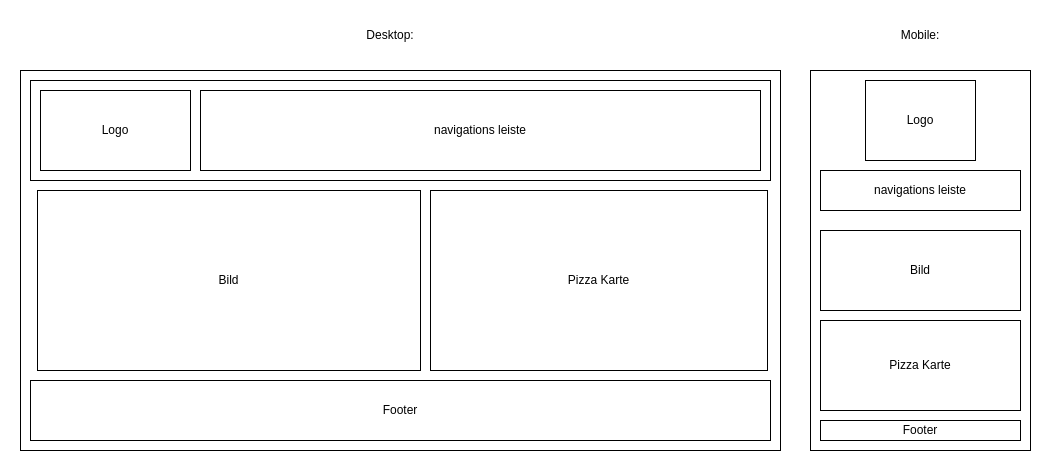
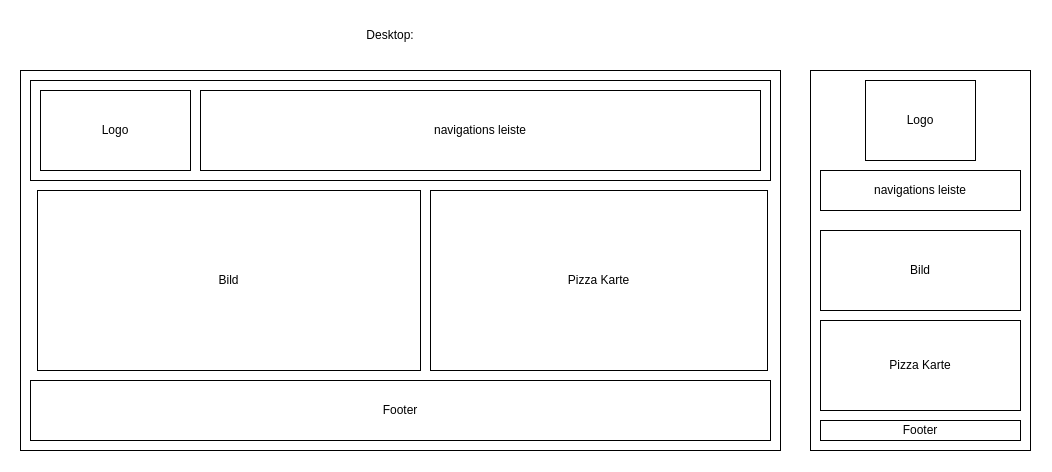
(921, 36) -> none
